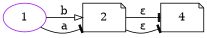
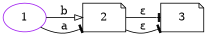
(182, 18) -> (182, 18)
